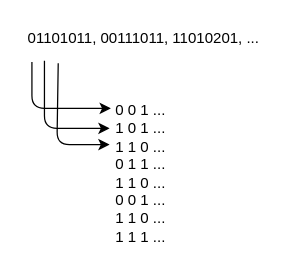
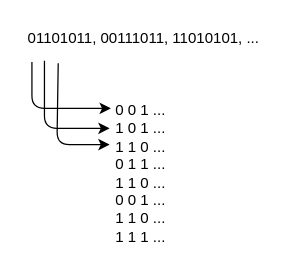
(149, 38) -> (149, 38)
